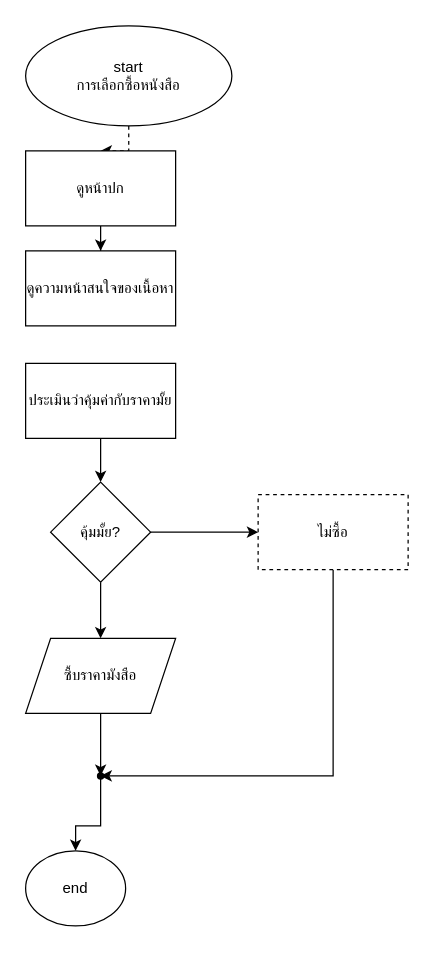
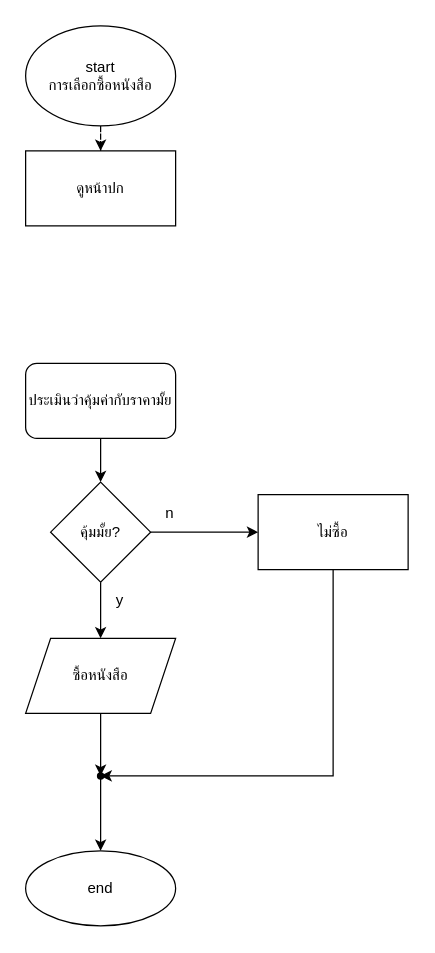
(129, 76) -> (101, 76)
(101, 243) -> none
(101, 288) -> none
(101, 401) -> (101, 401)
none -> (169, 513)
(333, 532) -> (333, 532)
none -> (119, 601)
(101, 676) -> (101, 676)
(76, 888) -> (101, 888)
